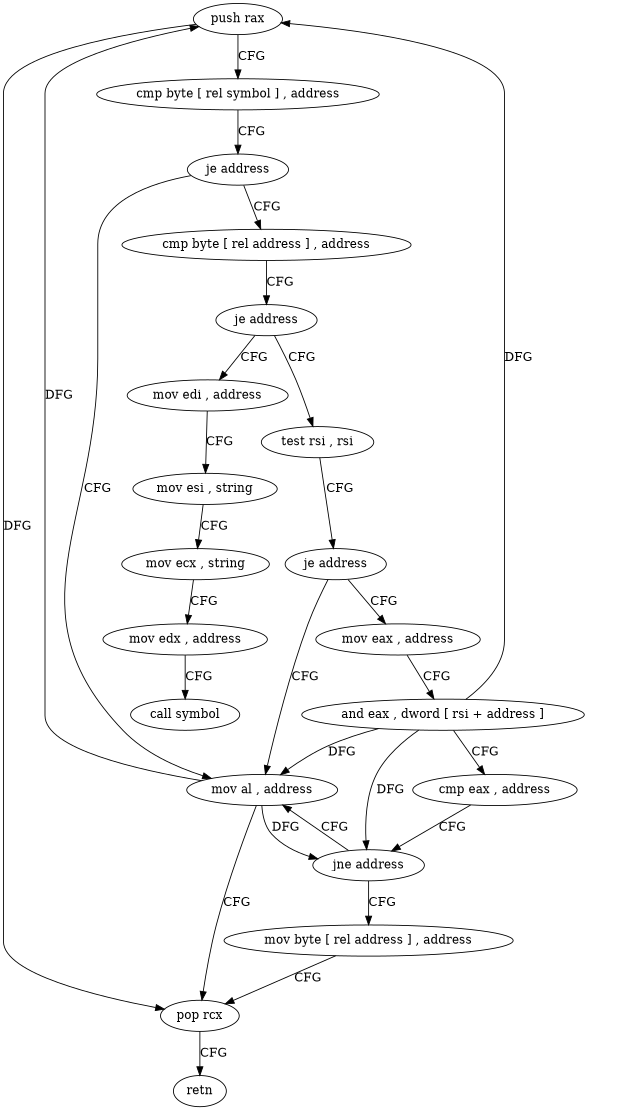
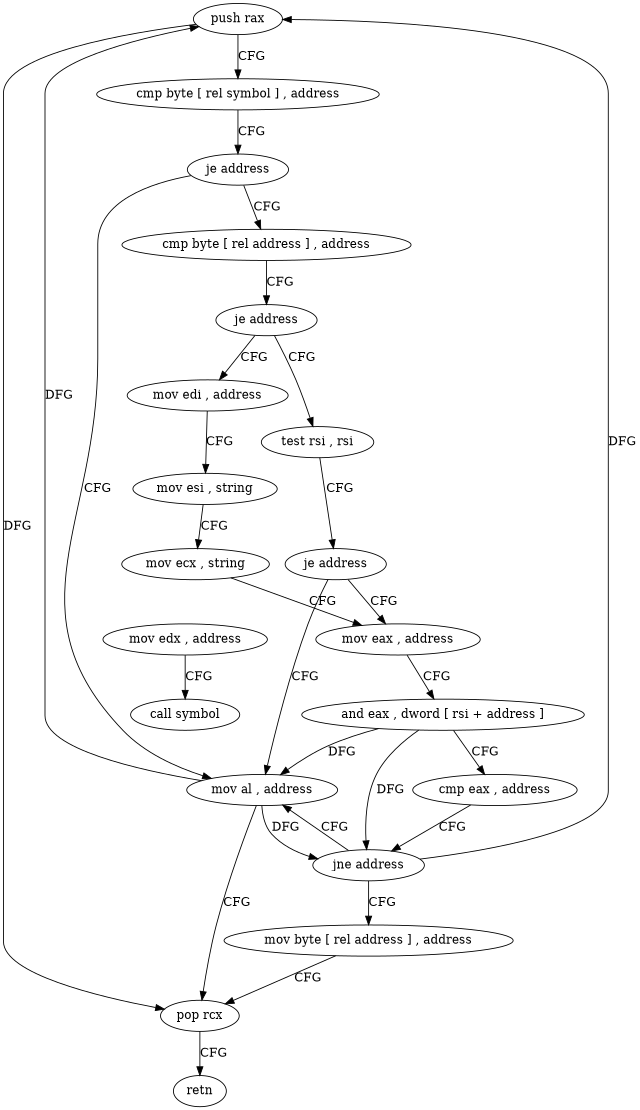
(504, 286) -> (608, 377)
(191, 597) -> (292, 600)
